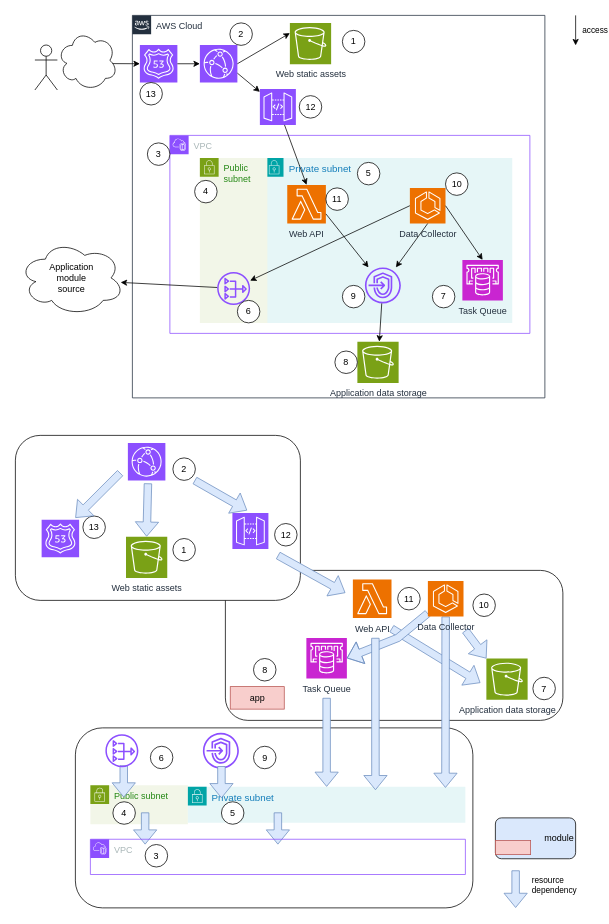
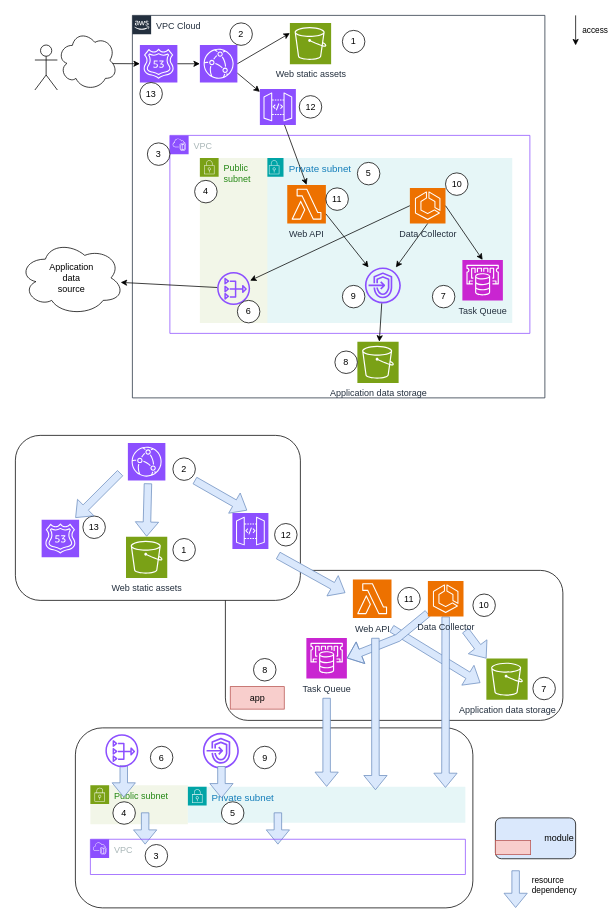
(177, 26) -> (177, 26)
(72, 278) -> (72, 278)
